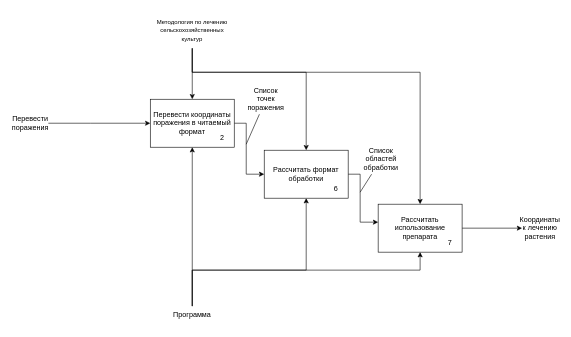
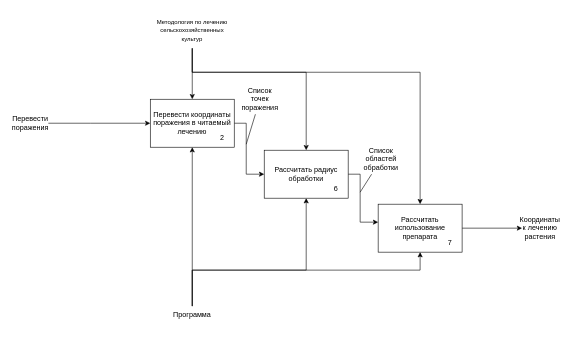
(266, 99) -> (260, 99)
(192, 123) -> (192, 123)
(306, 174) -> (306, 174)
